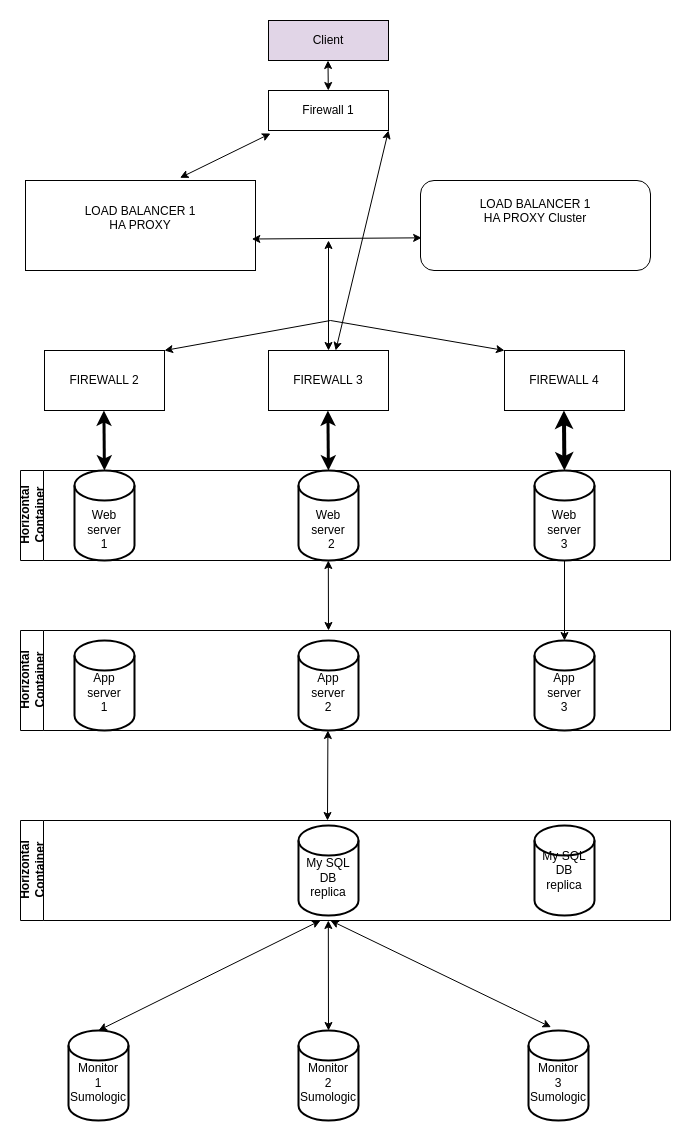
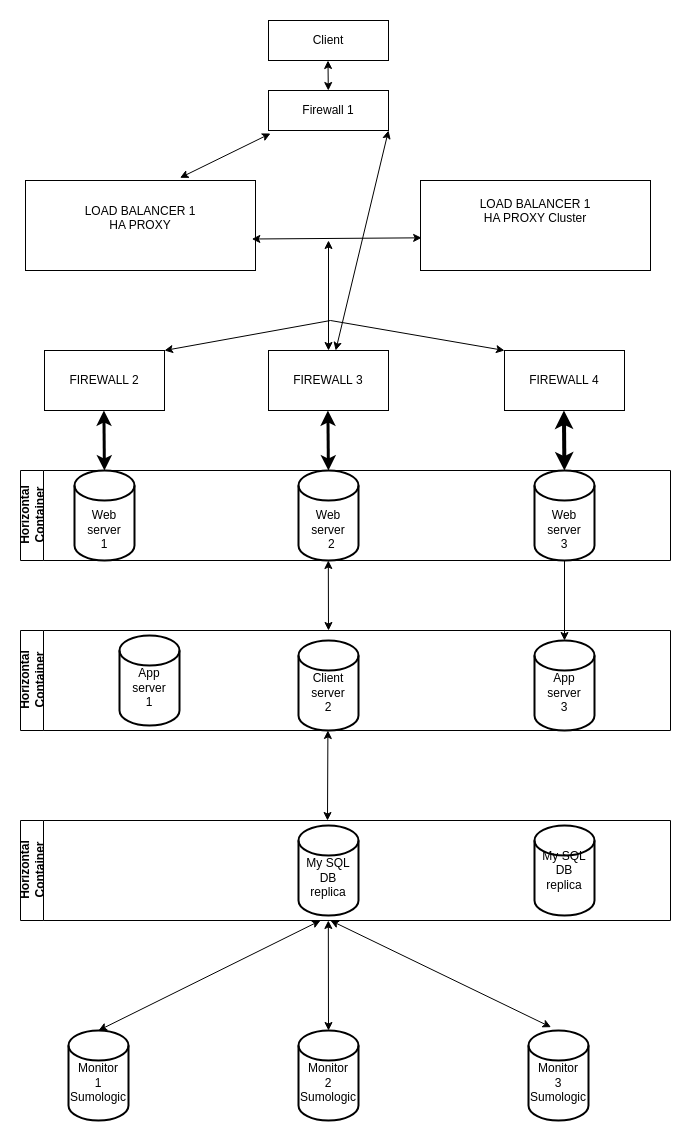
(329, 41) -> (329, 41)
(536, 226) -> (536, 226)
(105, 686) -> (150, 681)
(329, 686) -> (329, 686)
